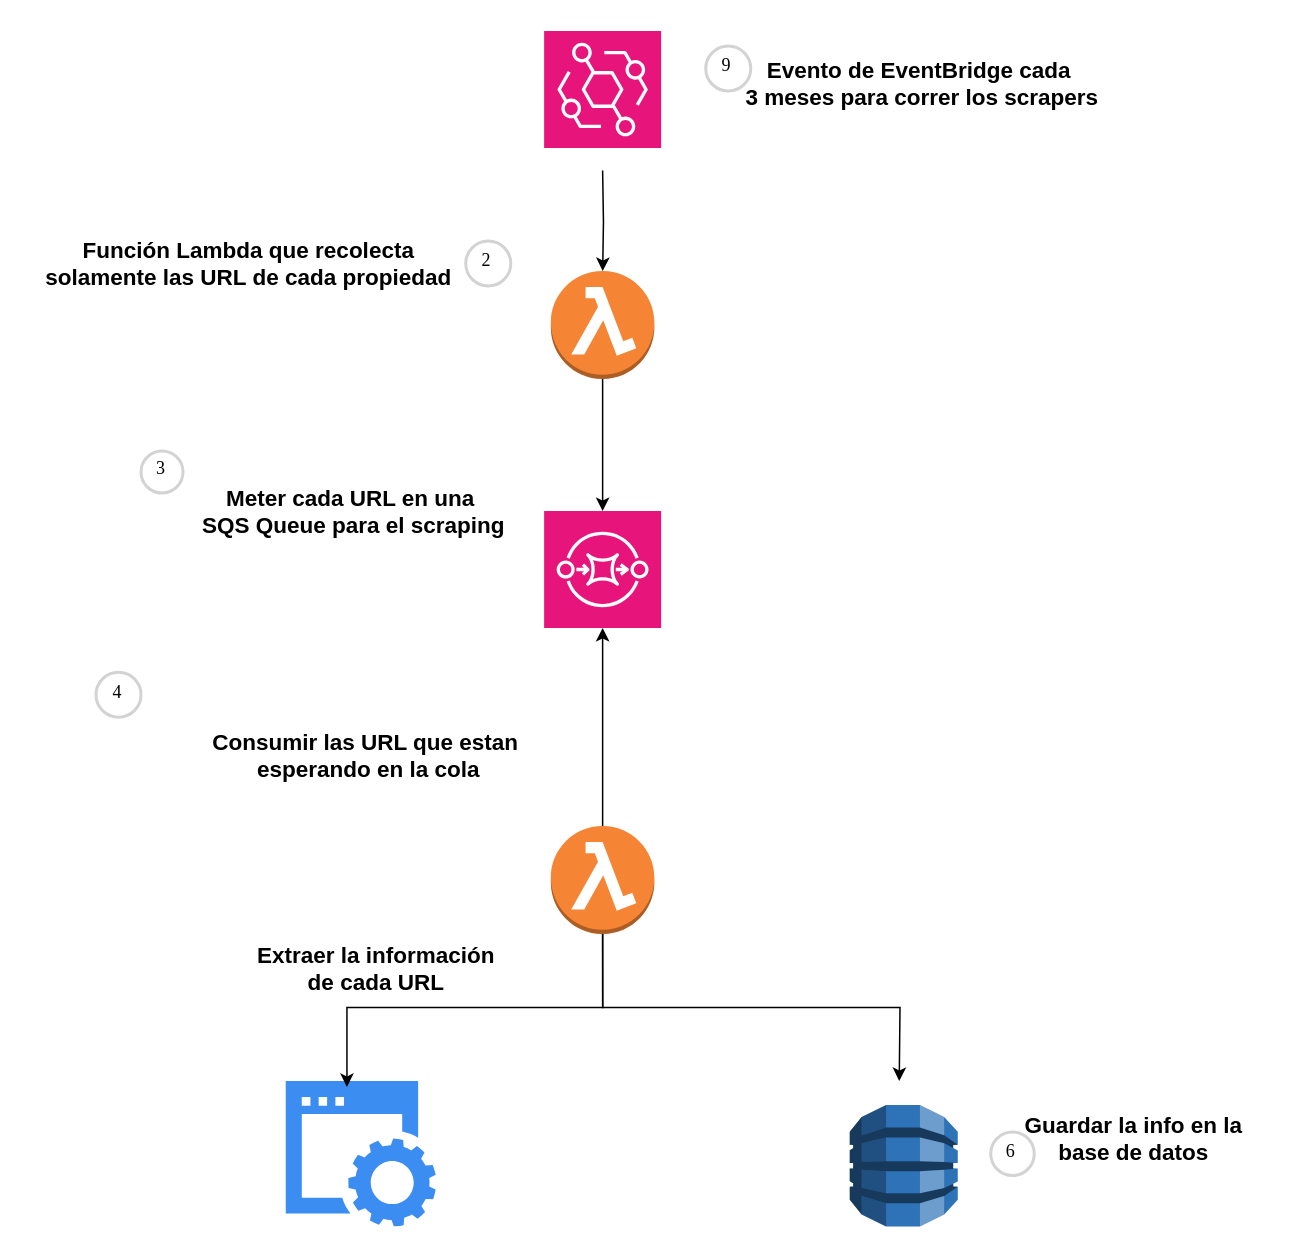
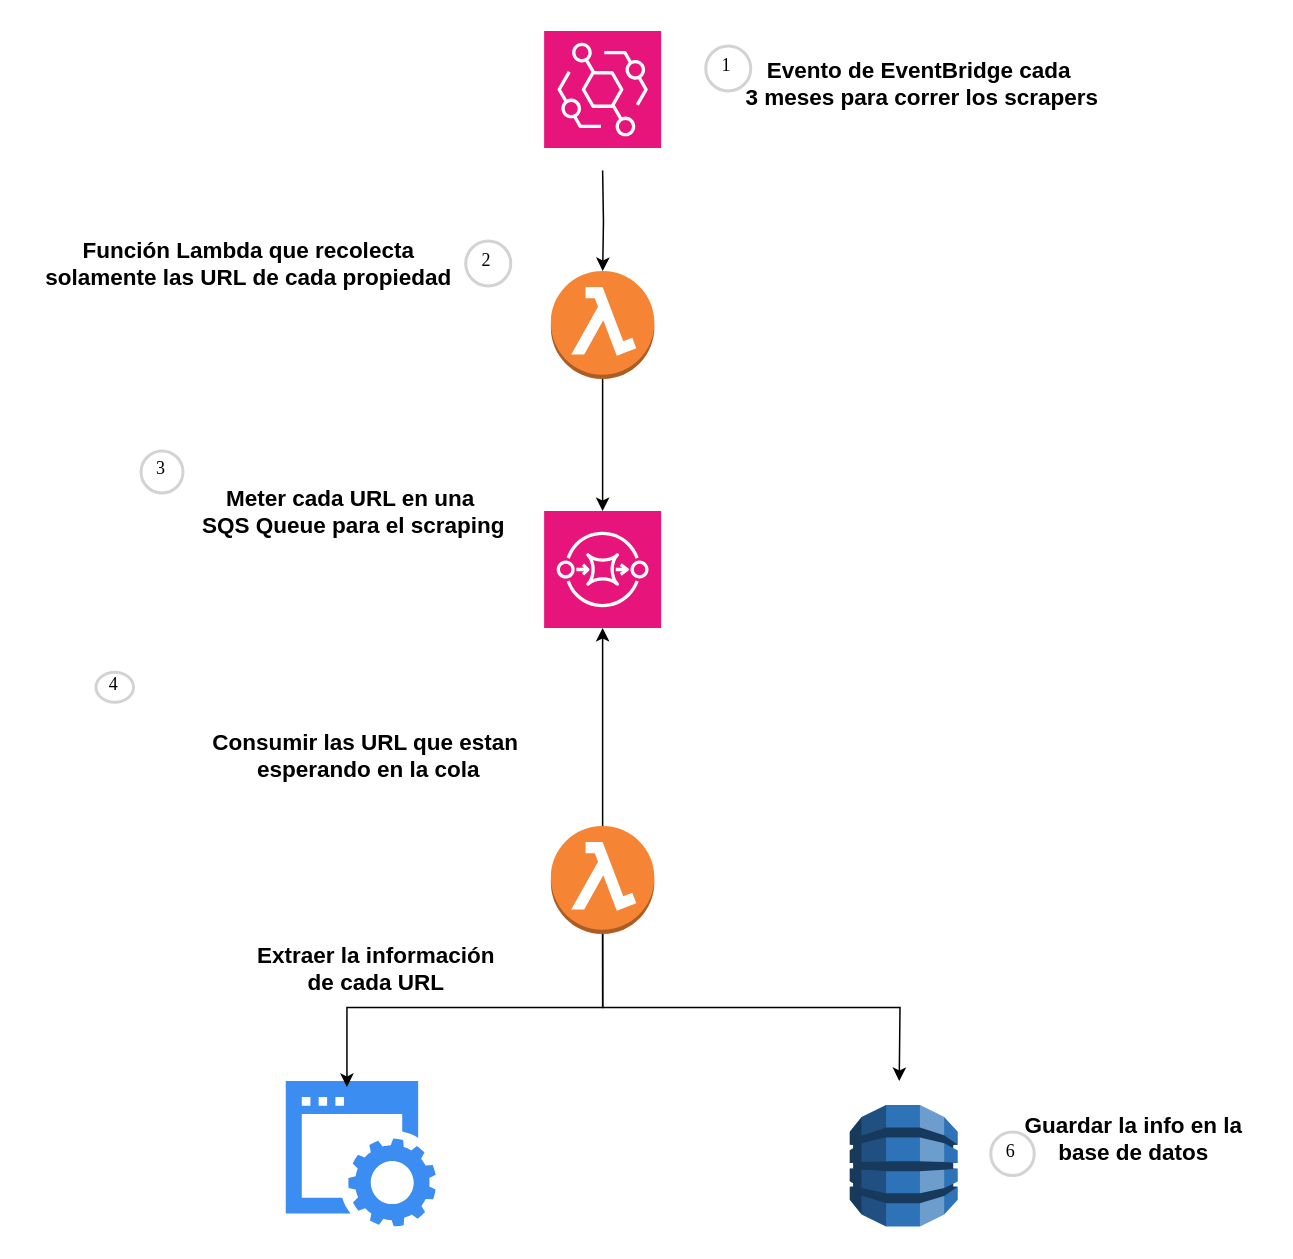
(727, 65) -> (727, 65)
(119, 695) -> (115, 687)
